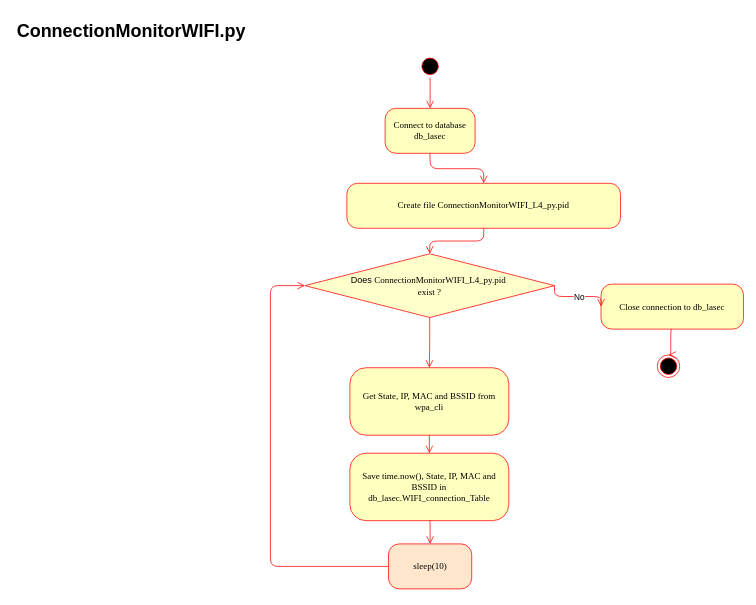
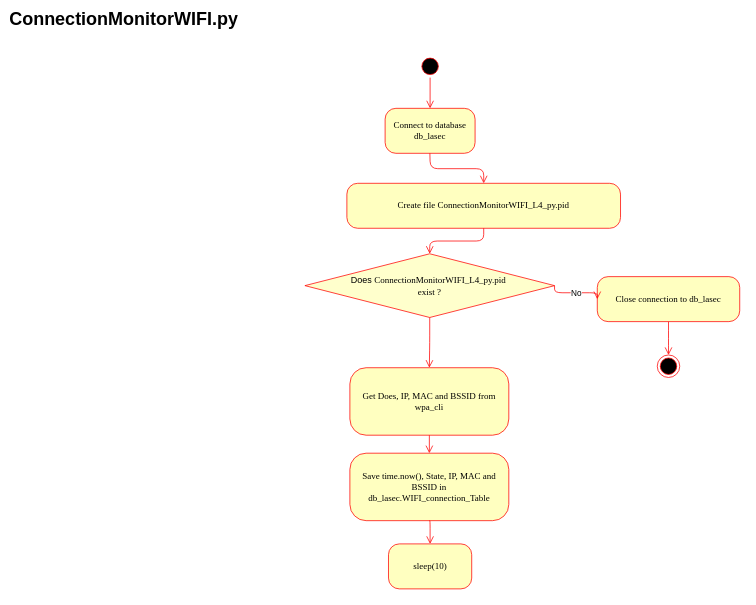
(135, 34) -> (128, 23)
(672, 307) -> (669, 299)
(429, 402) -> (429, 402)
(270, 469) -> none
(430, 567) -> (430, 567)
